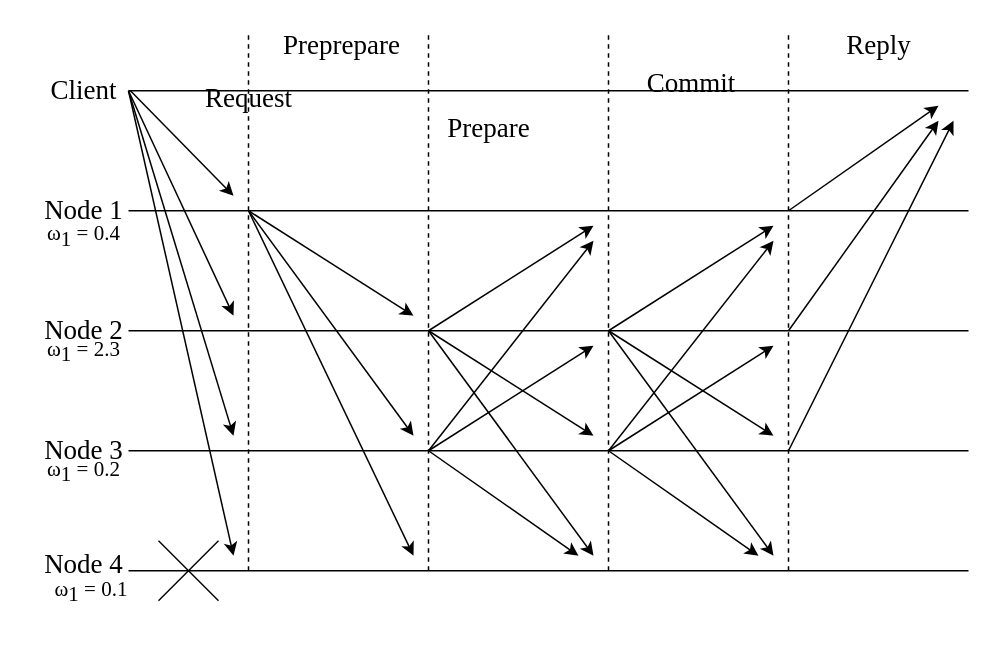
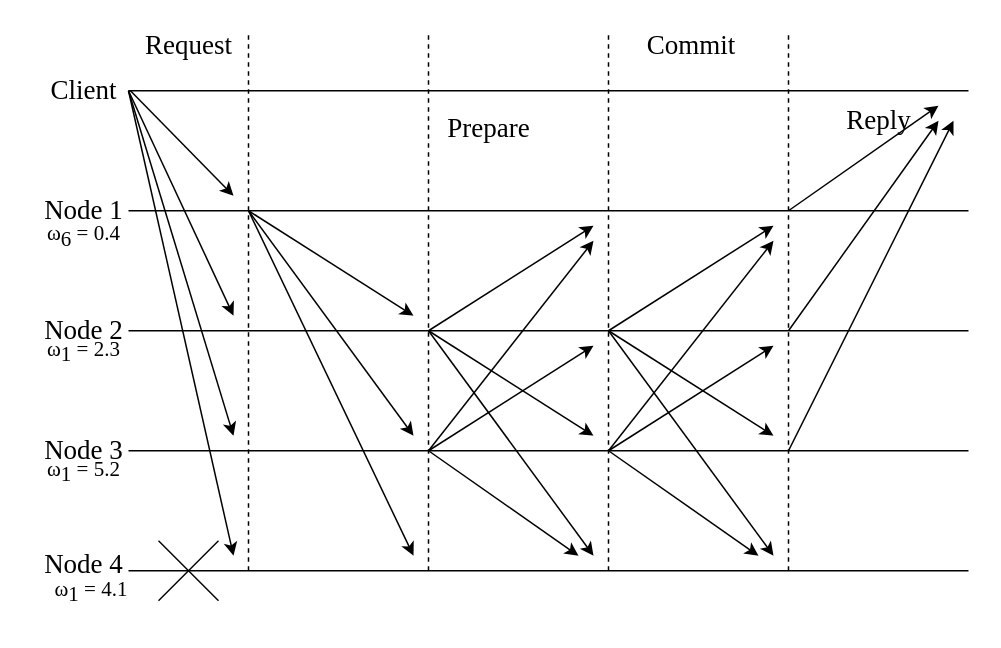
(341, 46) -> none
(878, 46) -> (878, 121)
(691, 83) -> (691, 46)
(248, 98) -> (188, 46)
(84, 238) -> (84, 238)
(84, 473) -> (84, 473)
(92, 593) -> (92, 593)
